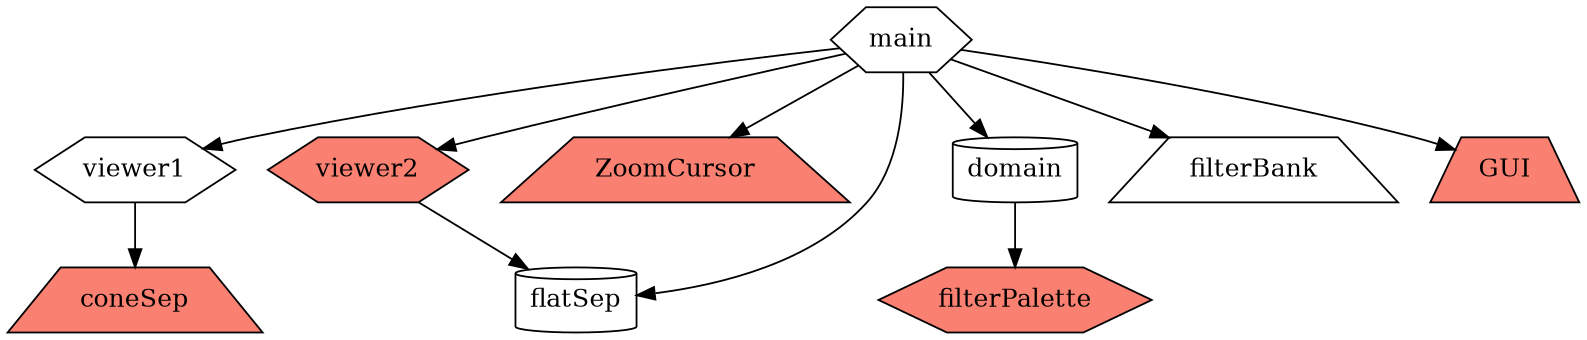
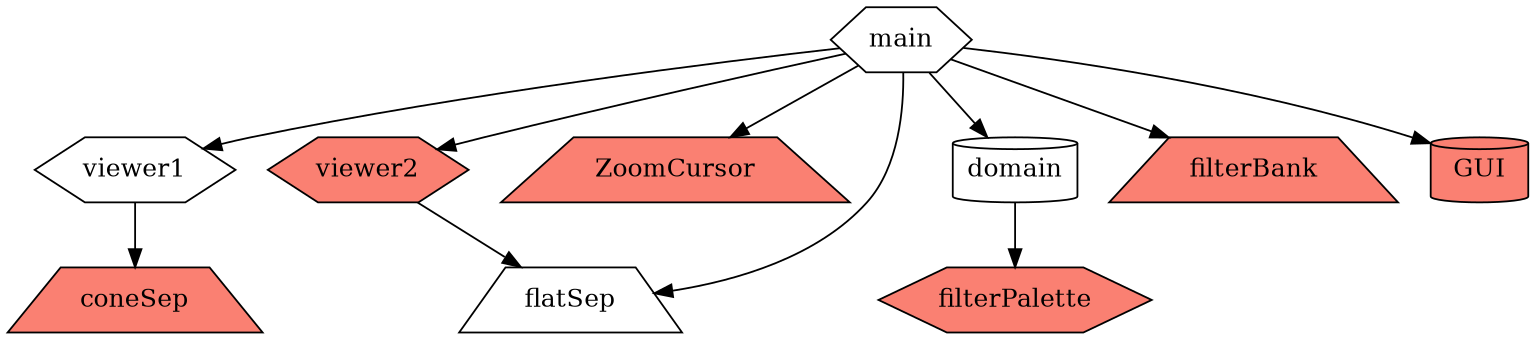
(1254, 170) -> (1254, 170)
(1505, 170) -> (1479, 170)
(576, 300) -> (571, 300)
